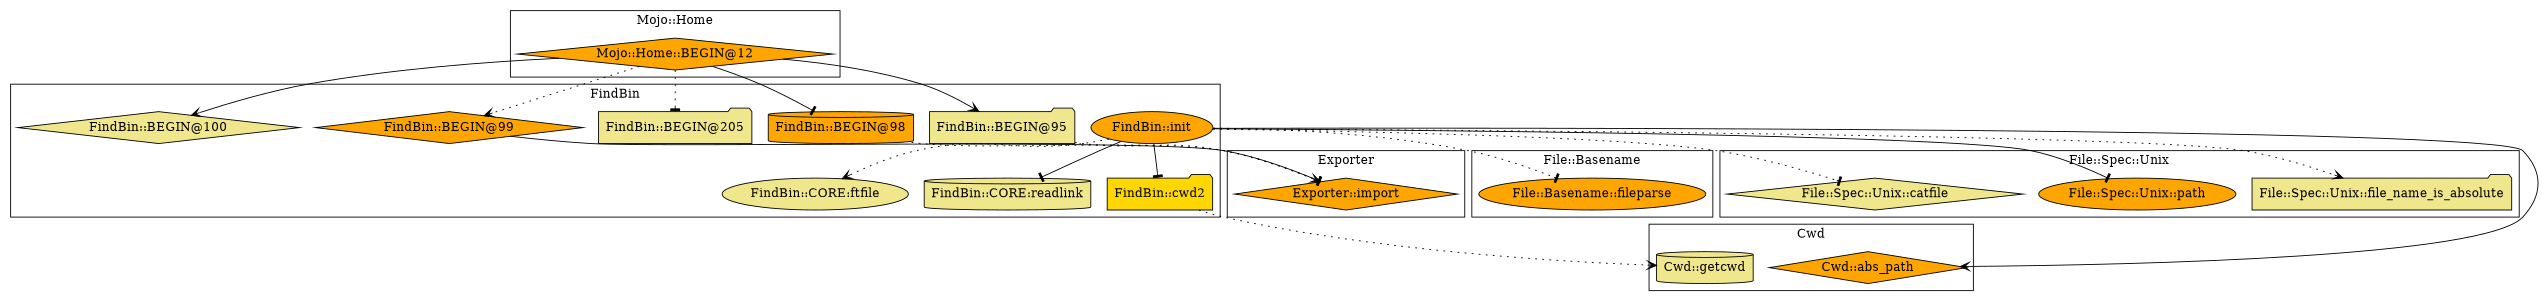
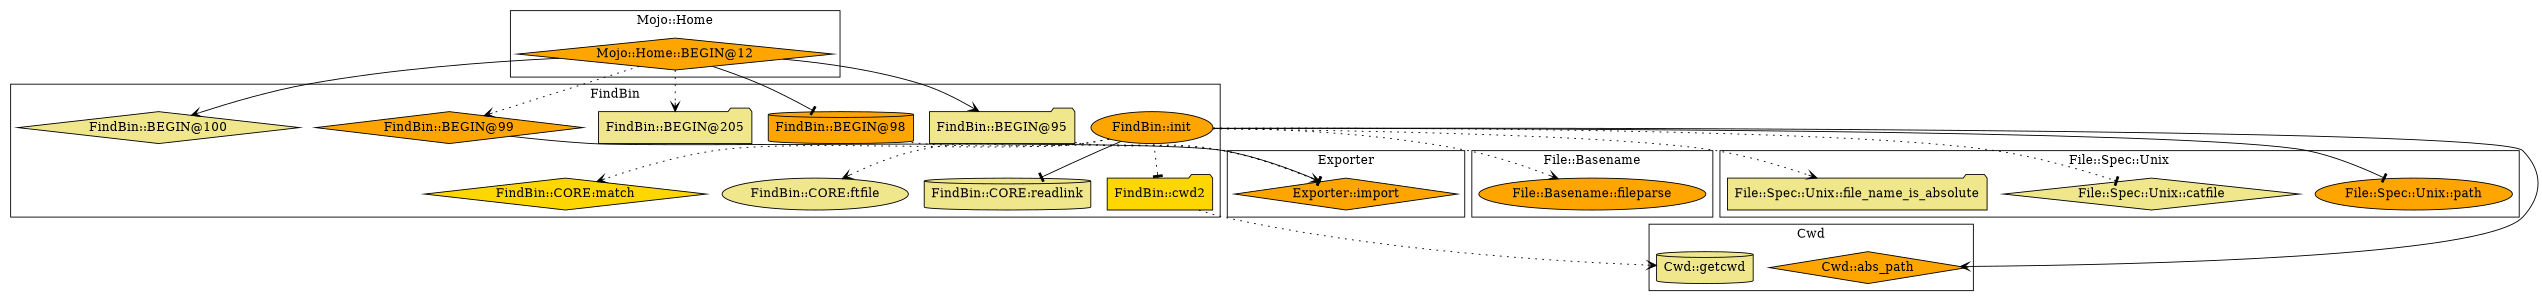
(675, 90) -> (675, 90)
(1386, 138) -> (1384, 138)
(1156, 159) -> (1156, 159)
none -> (565, 194)
